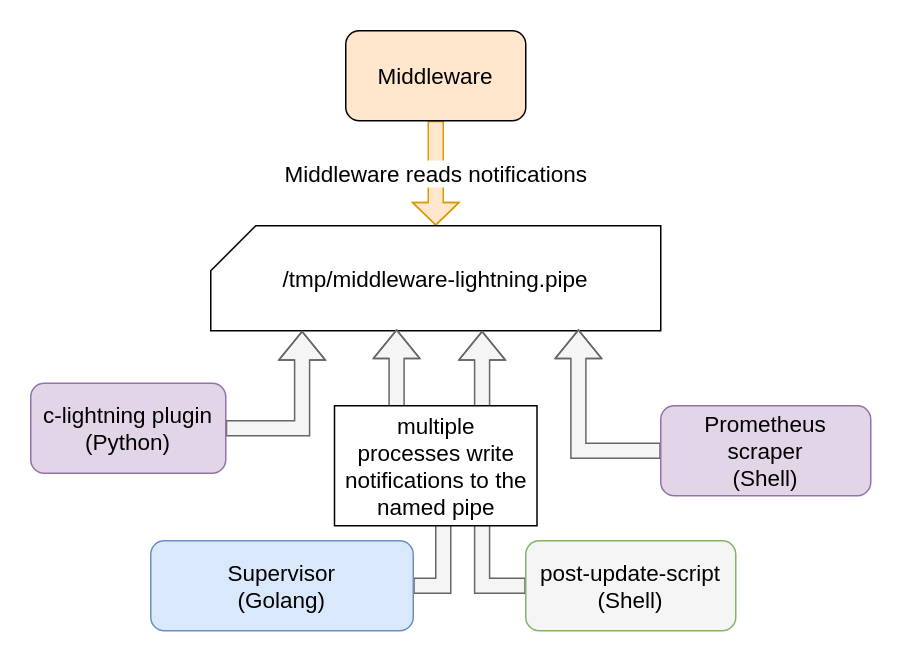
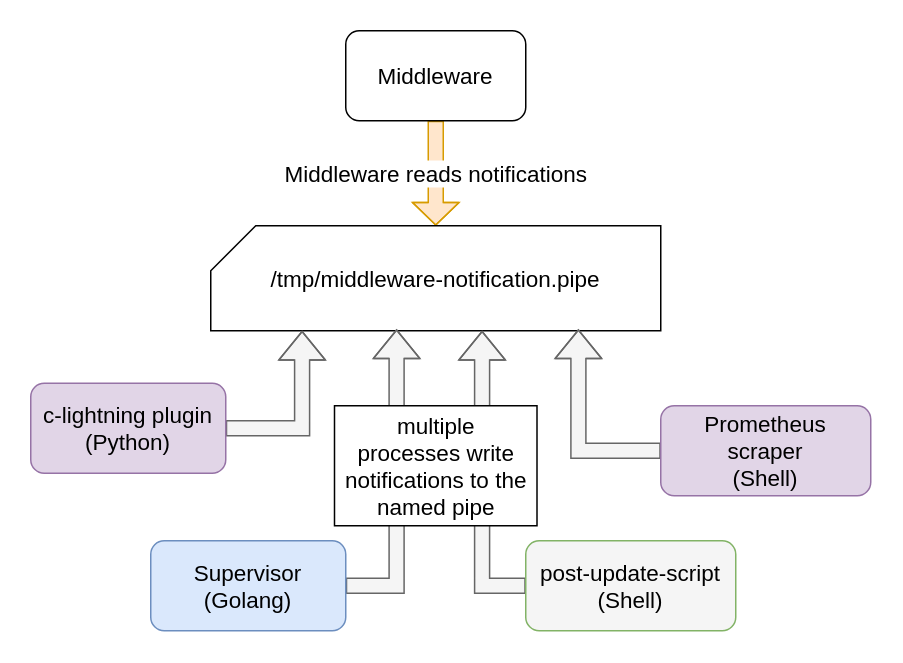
(436, 76) -> (436, 76)
(436, 278) -> (436, 278)
(282, 586) -> (248, 586)
